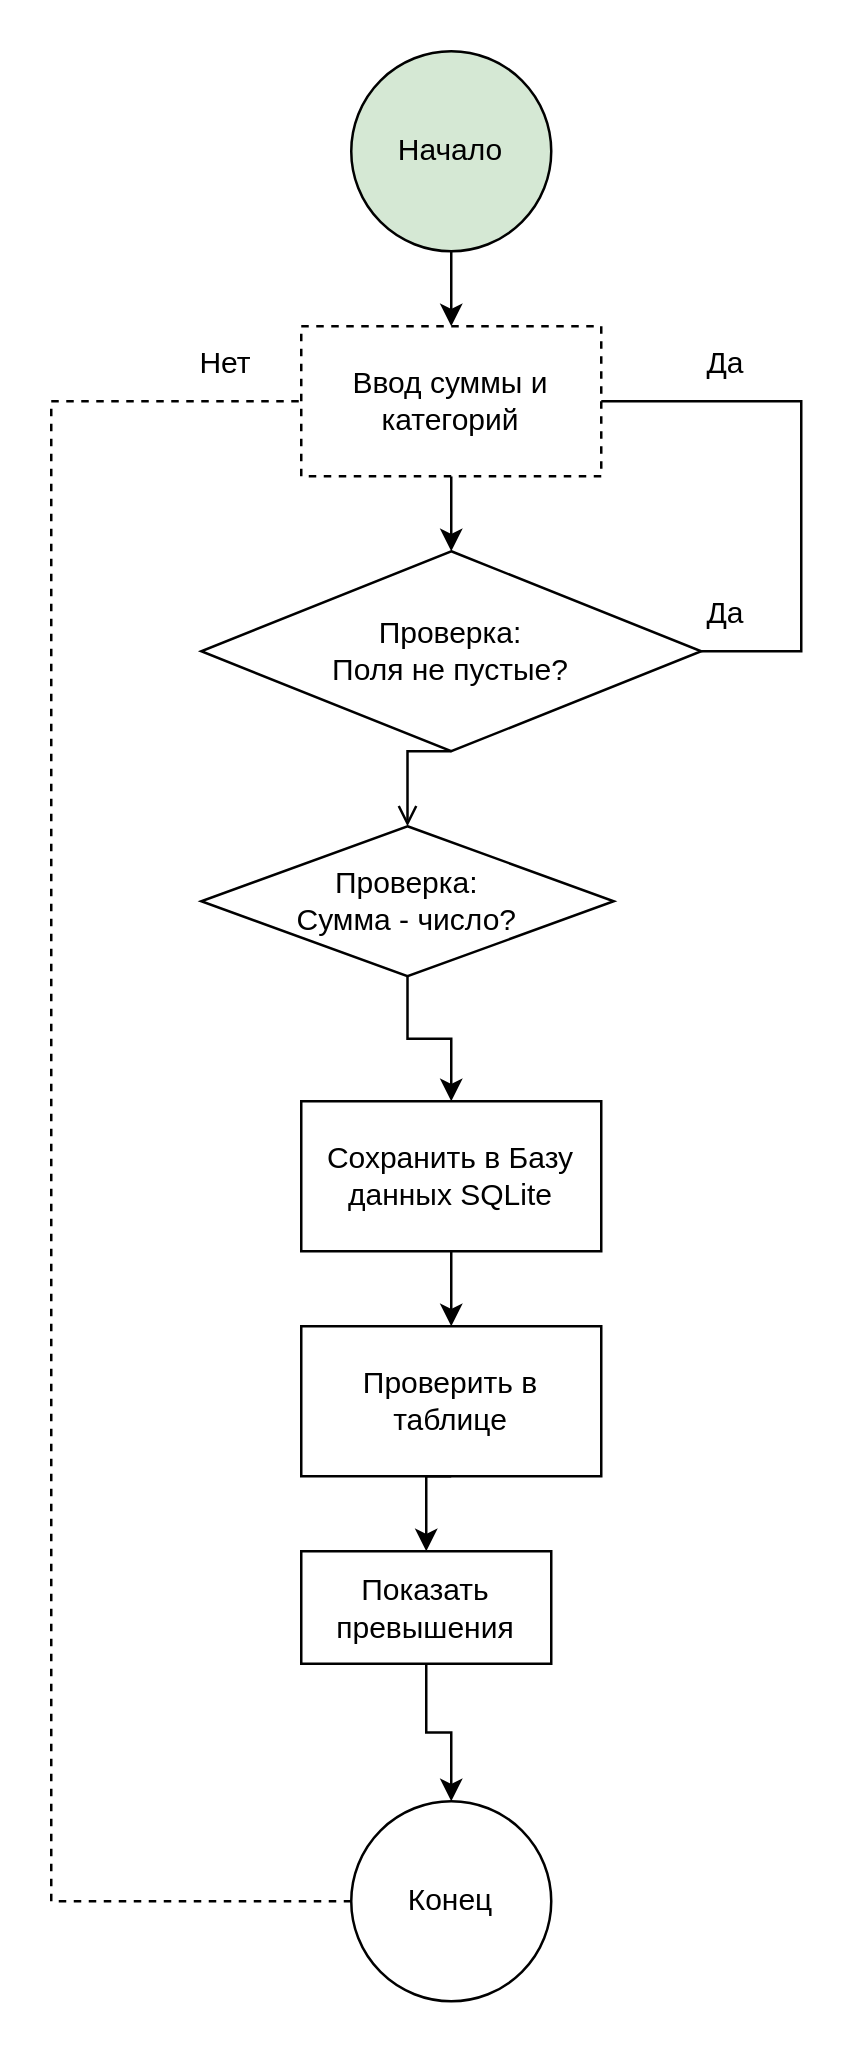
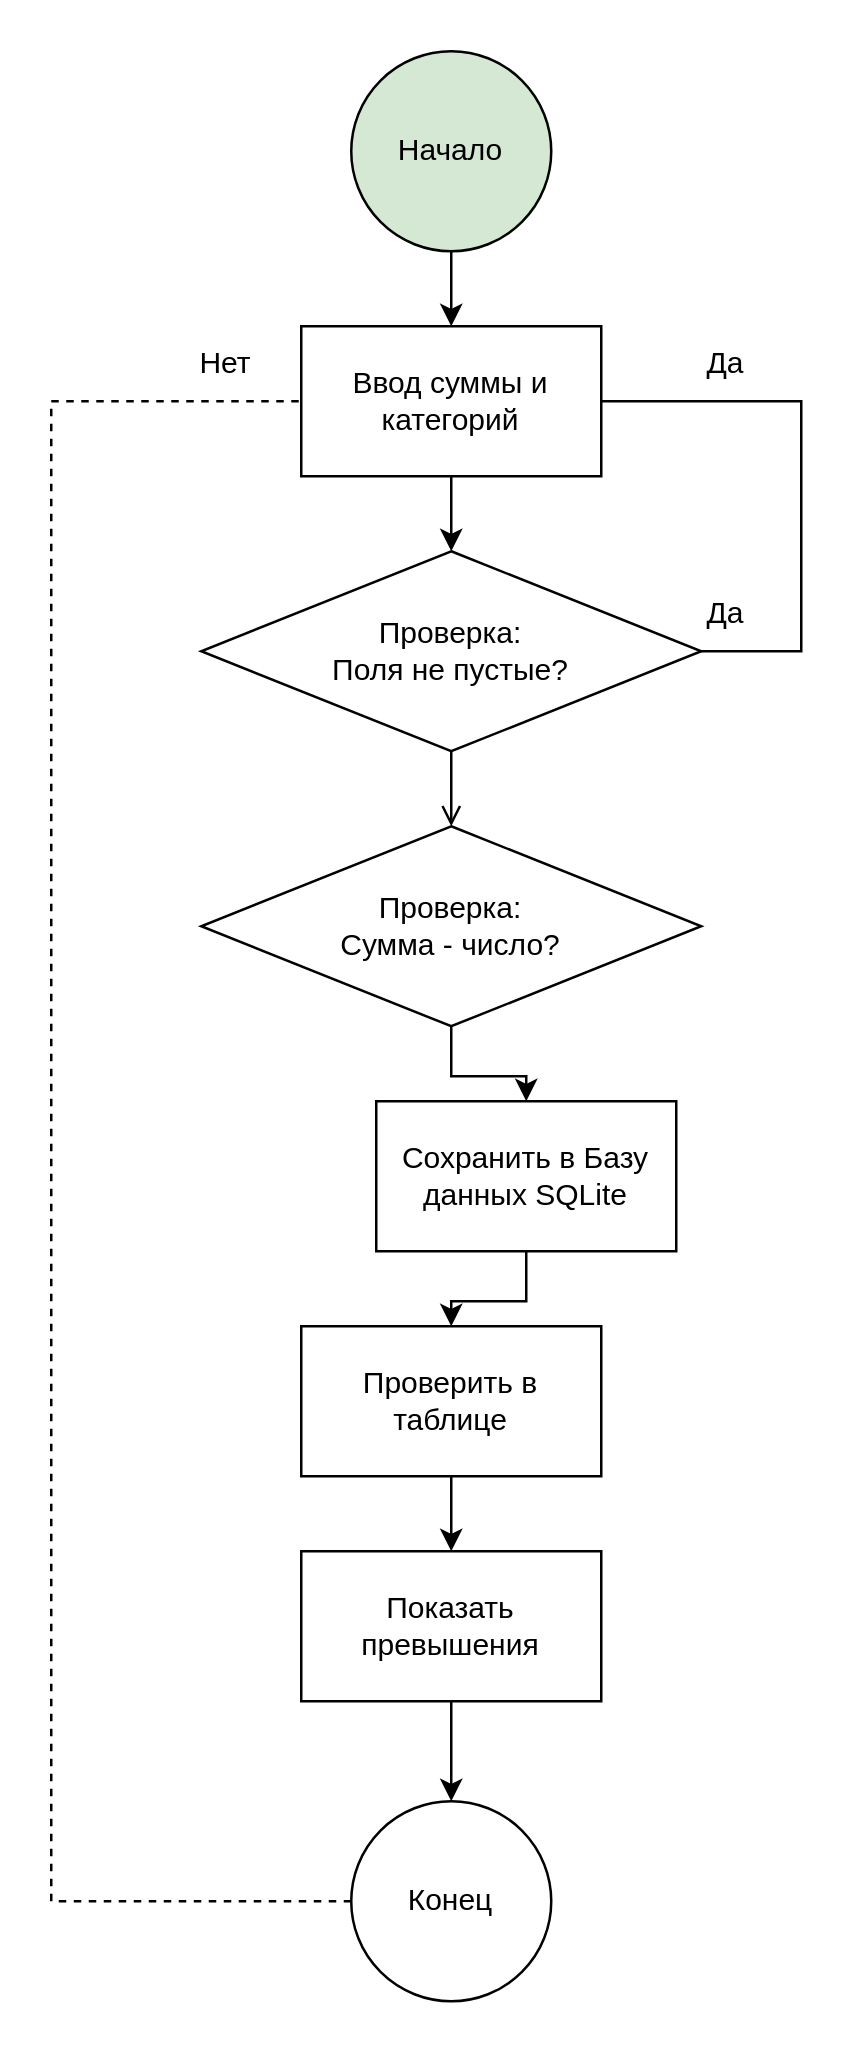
(451, 401) -> (451, 401)
(408, 901) -> (451, 926)
(451, 1176) -> (526, 1176)
(426, 1608) -> (451, 1626)
